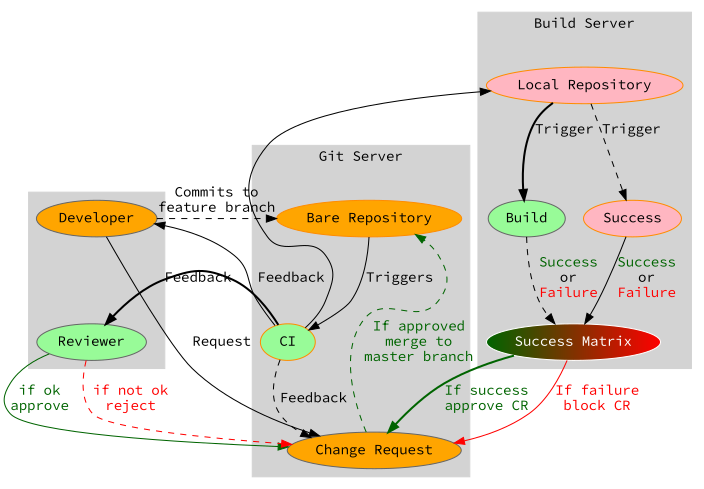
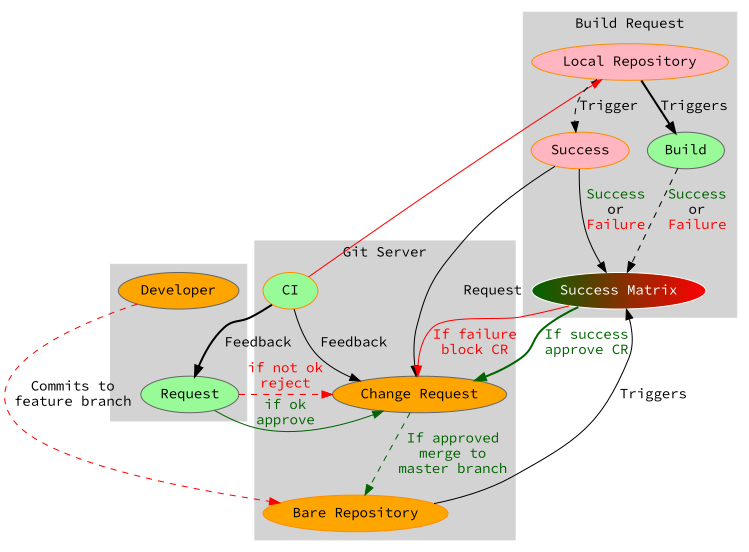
(585, 24) -> (630, 24)
(564, 130) -> (695, 106)
(260, 155) -> (449, 179)
(212, 219) -> (44, 443)
(236, 257) -> none
(357, 290) -> (567, 444)
(92, 342) -> (190, 394)
(185, 360) -> (457, 248)
(275, 402) -> (313, 351)
